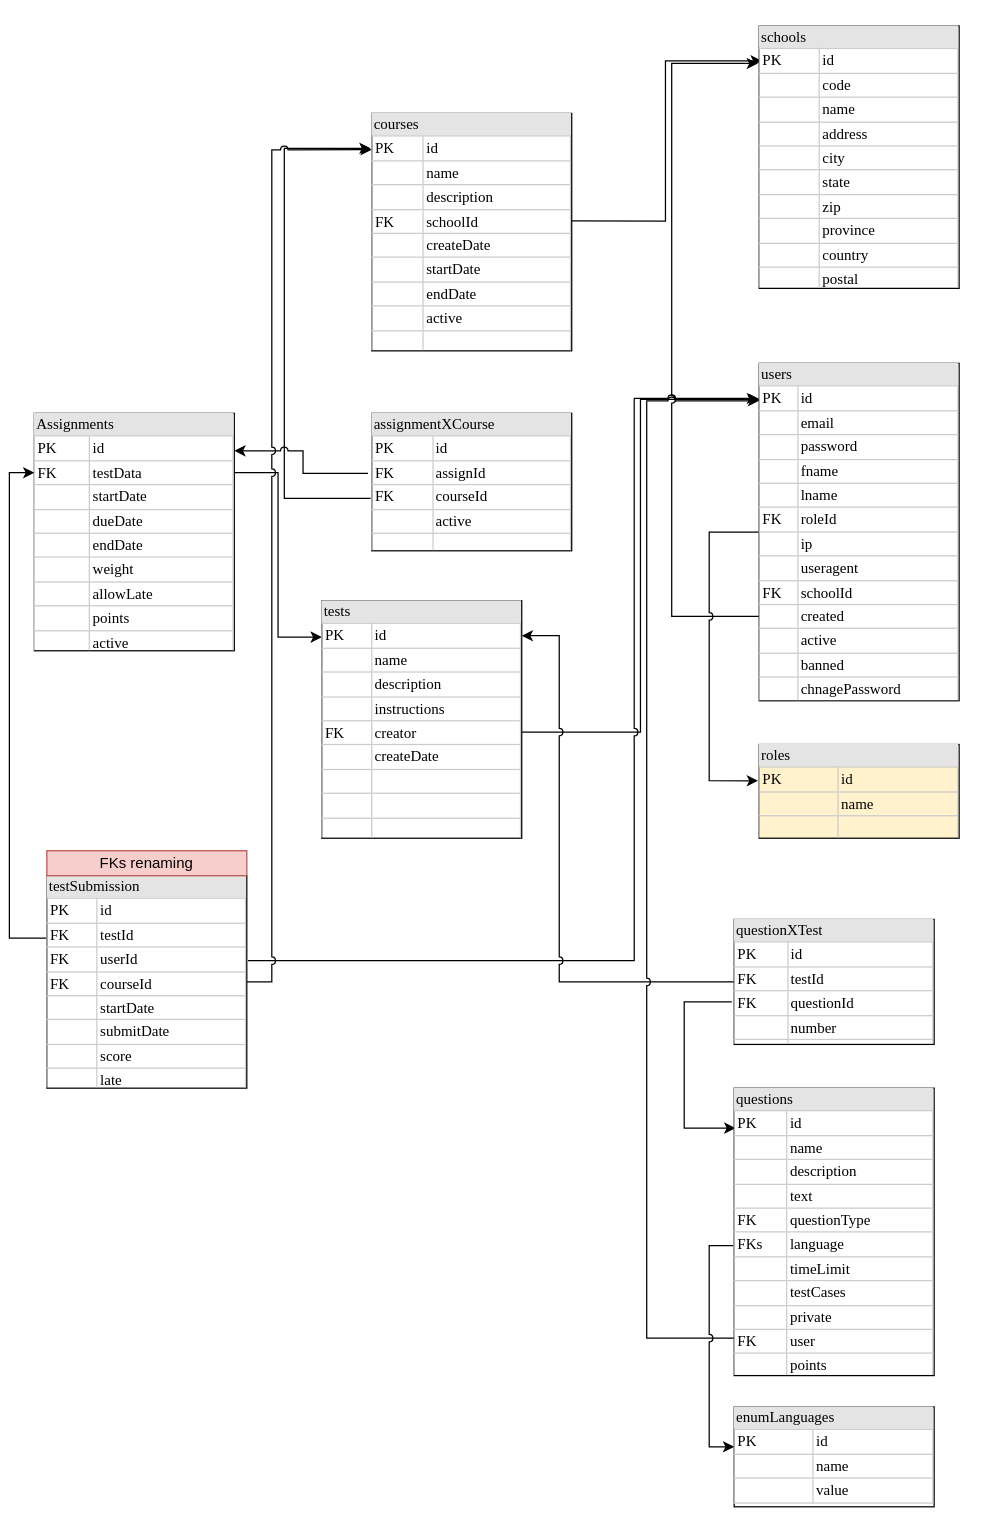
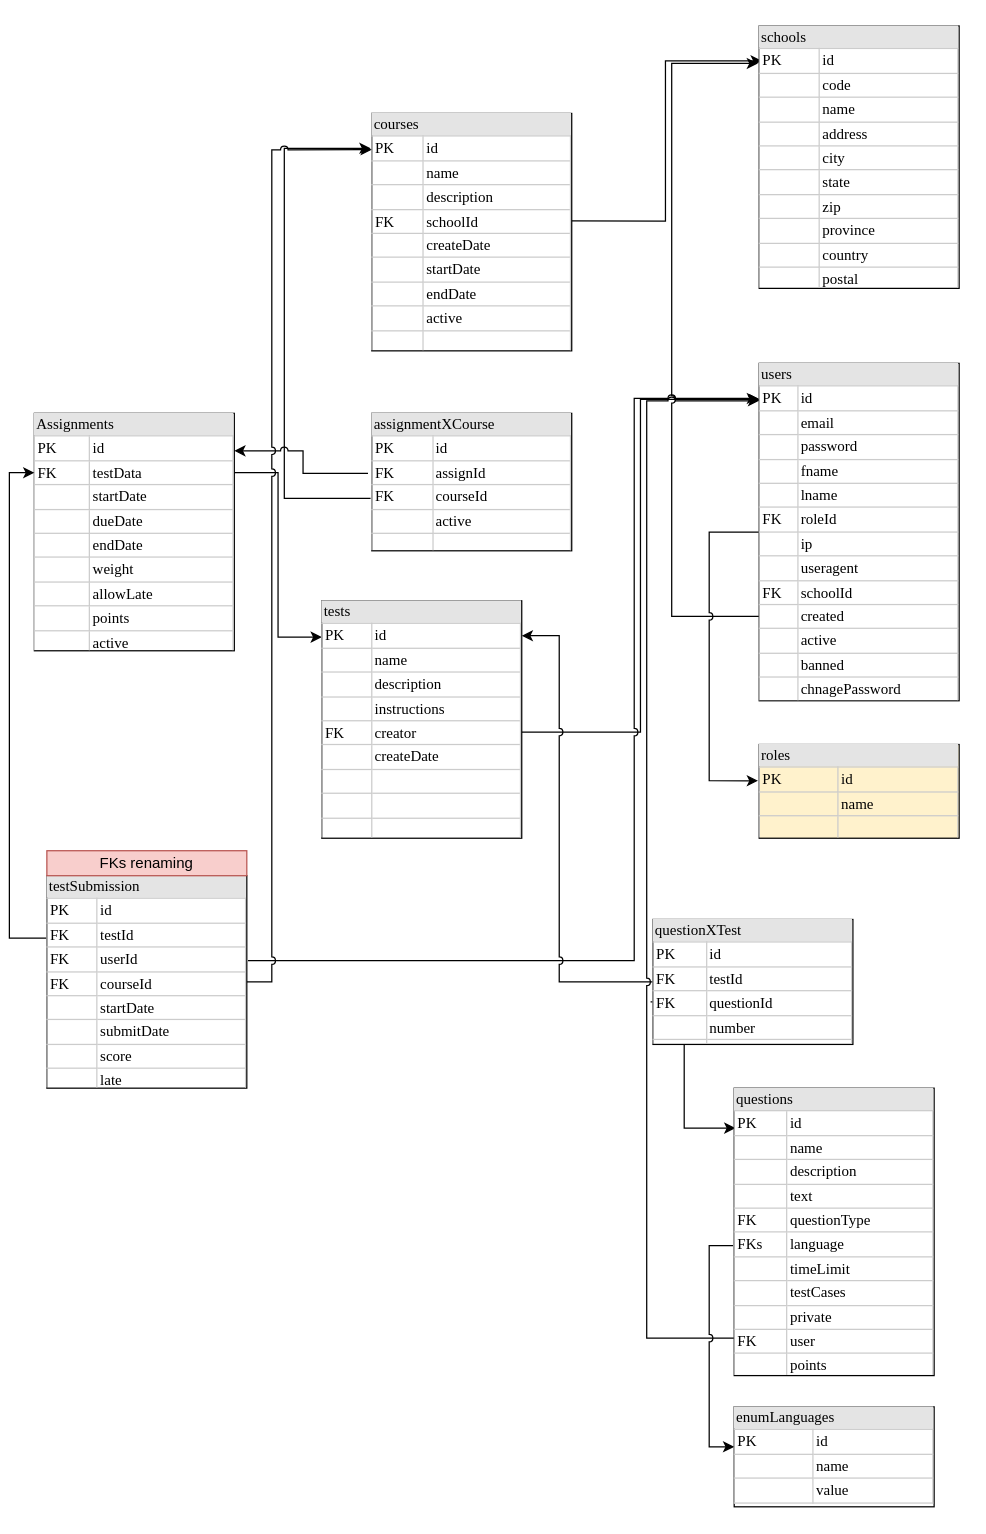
(834, 982) -> (753, 982)
